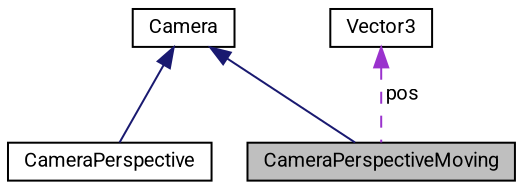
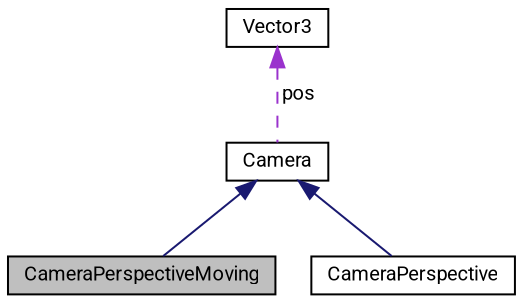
(381, 105) -> (277, 105)
